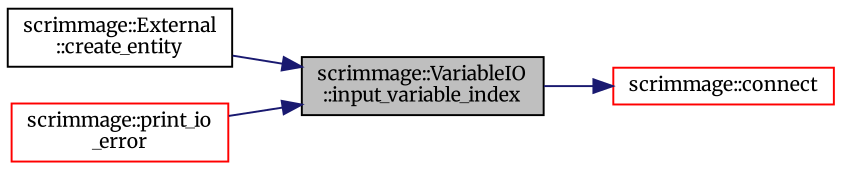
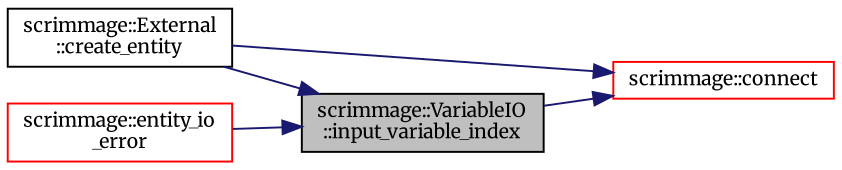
none -> (413, 58)
(120, 133) -> (120, 133)
